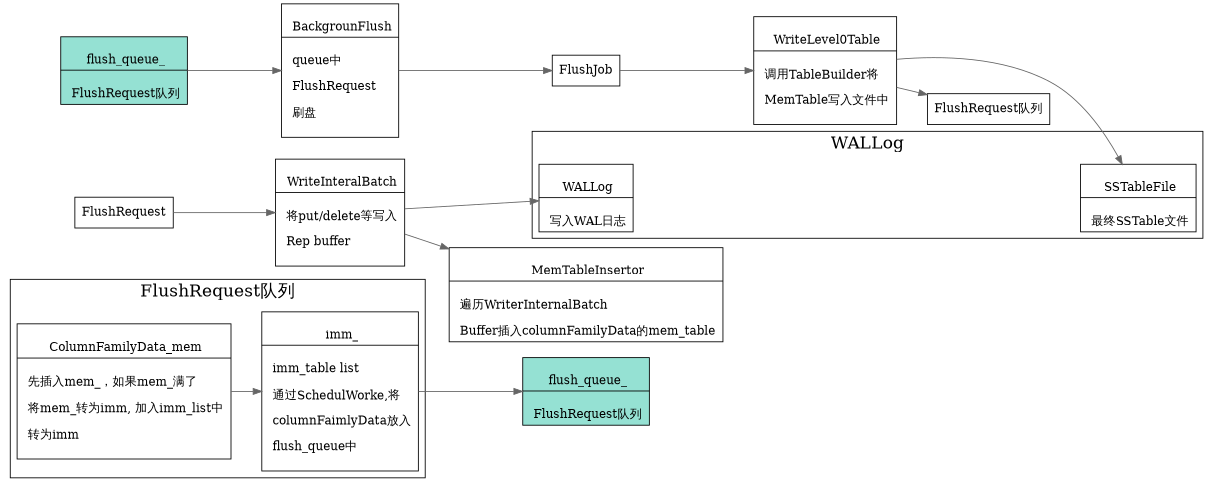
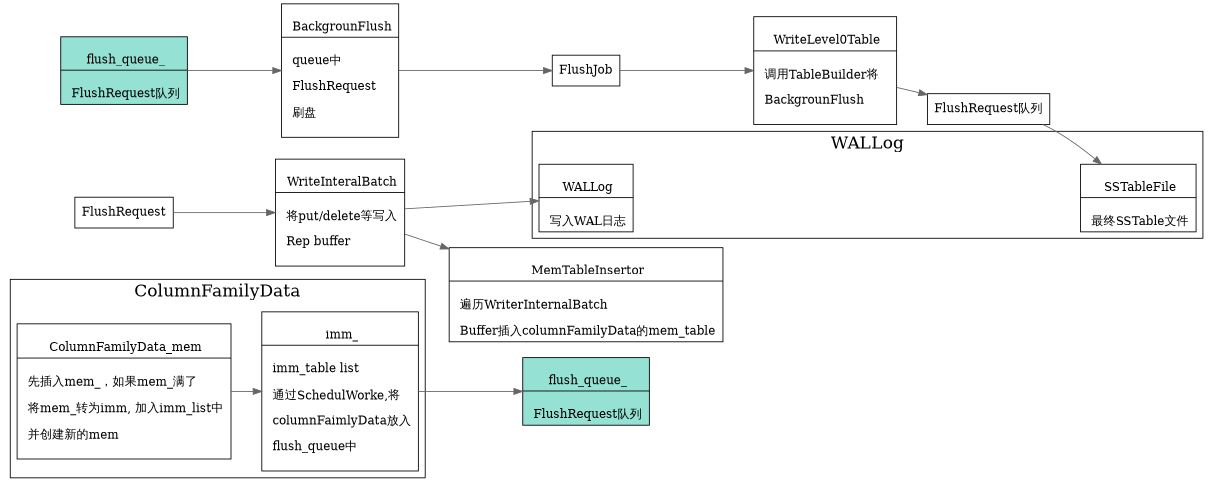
(1025, 71) -> (1070, 140)
(825, 100) -> (812, 100)
(218, 292) -> (218, 292)
(52, 435) -> (72, 435)
